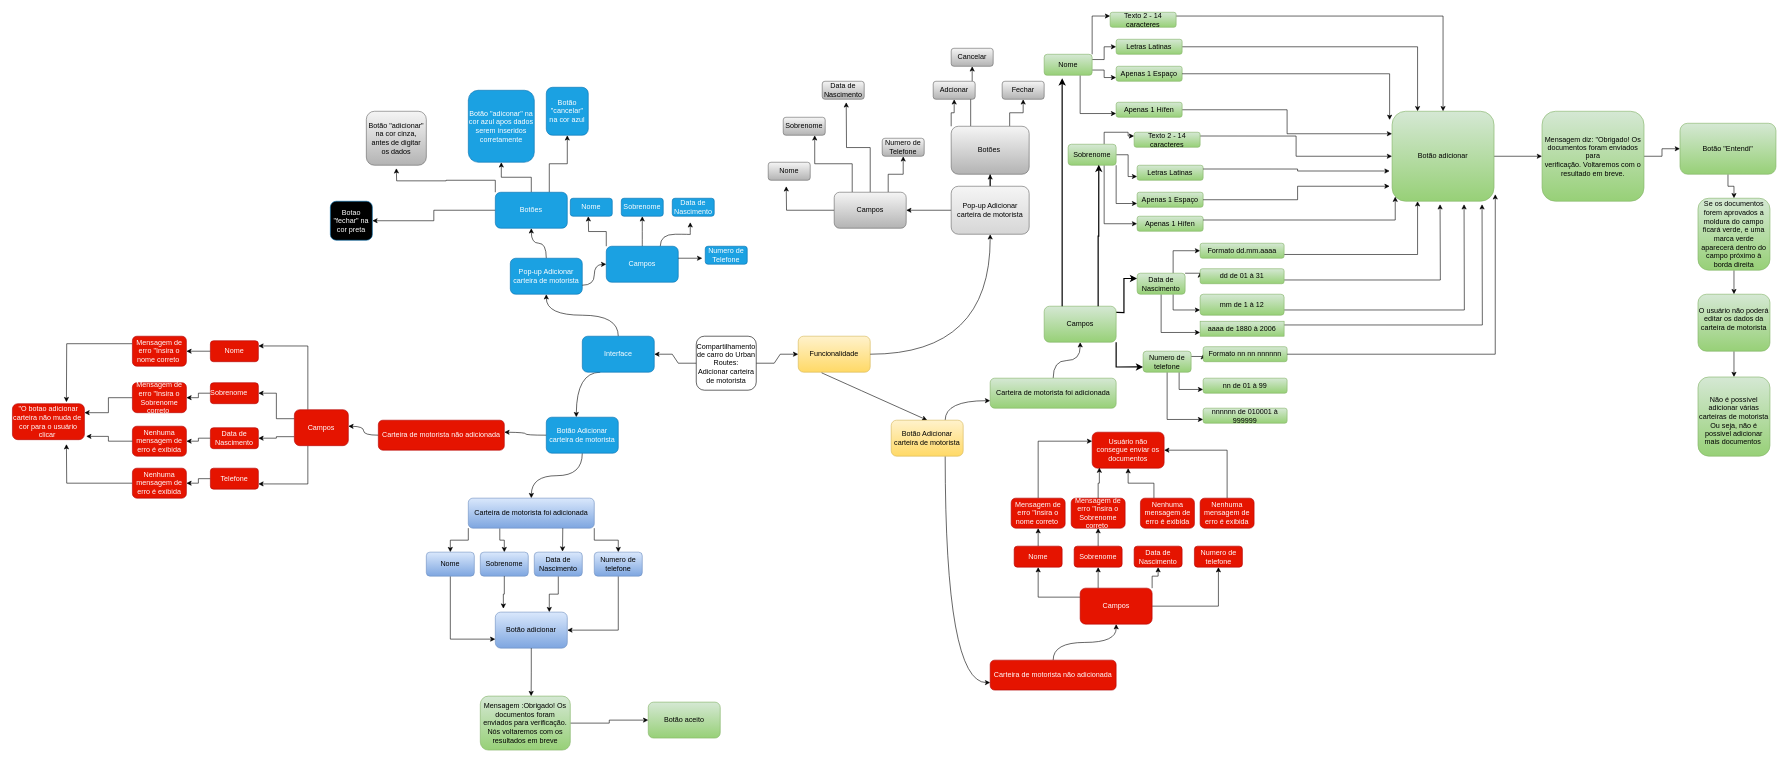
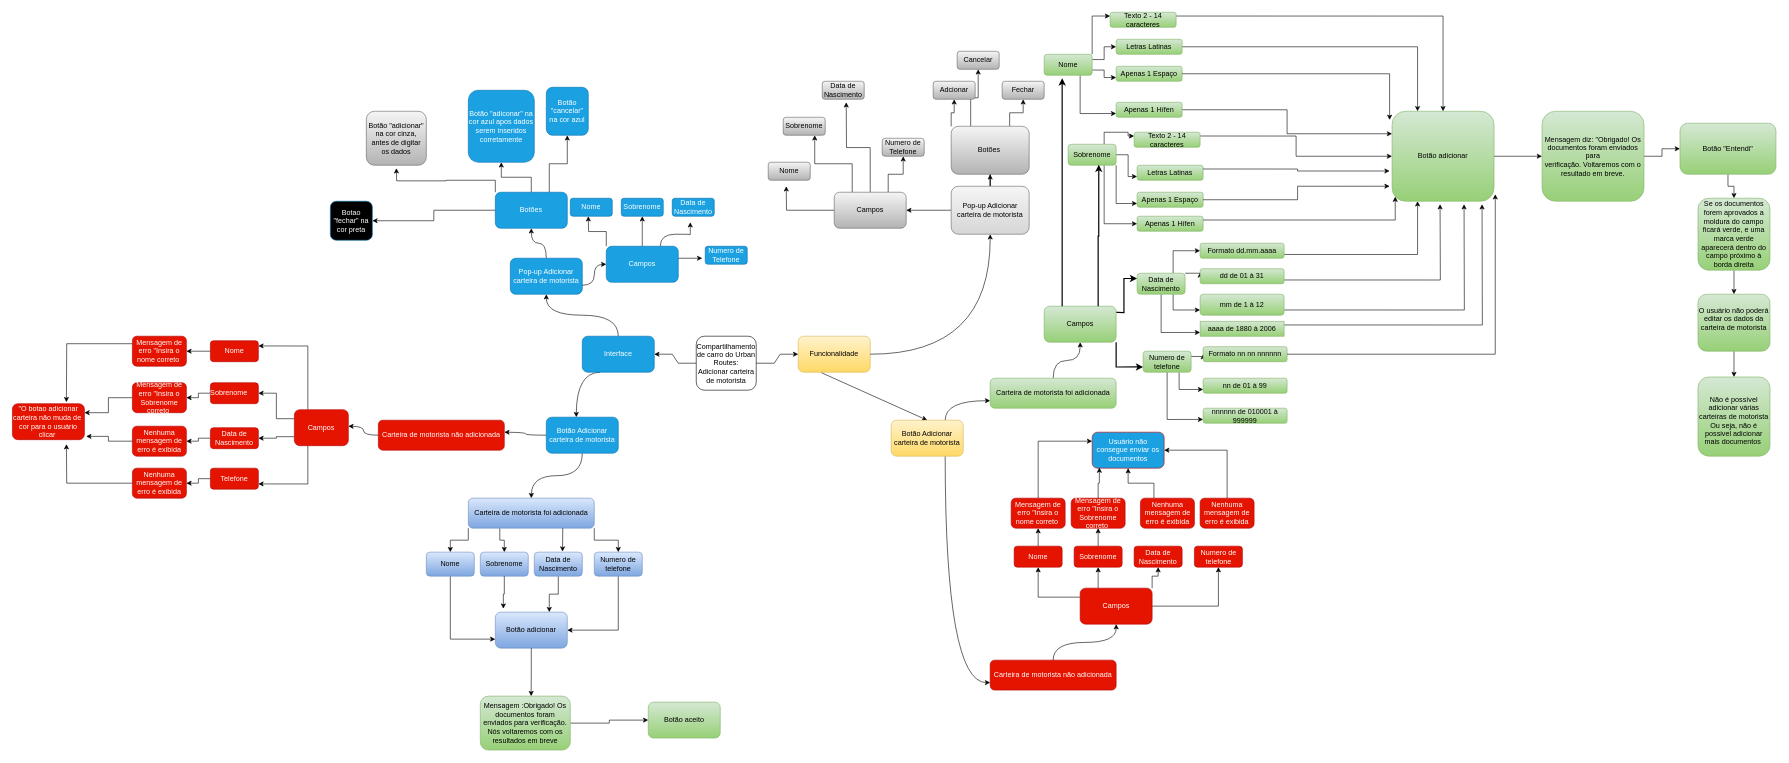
(972, 57) -> (978, 60)
(1128, 450) -> (1128, 450)
